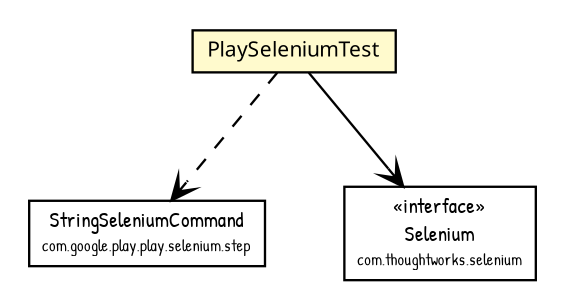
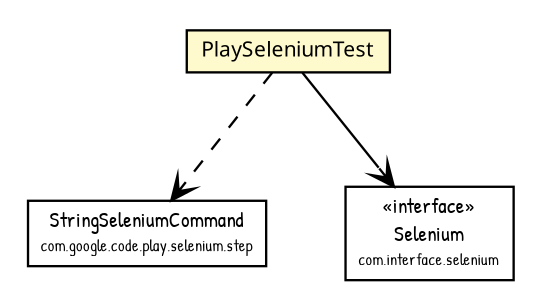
(147, 246) -> (147, 246)
(440, 260) -> (430, 260)
